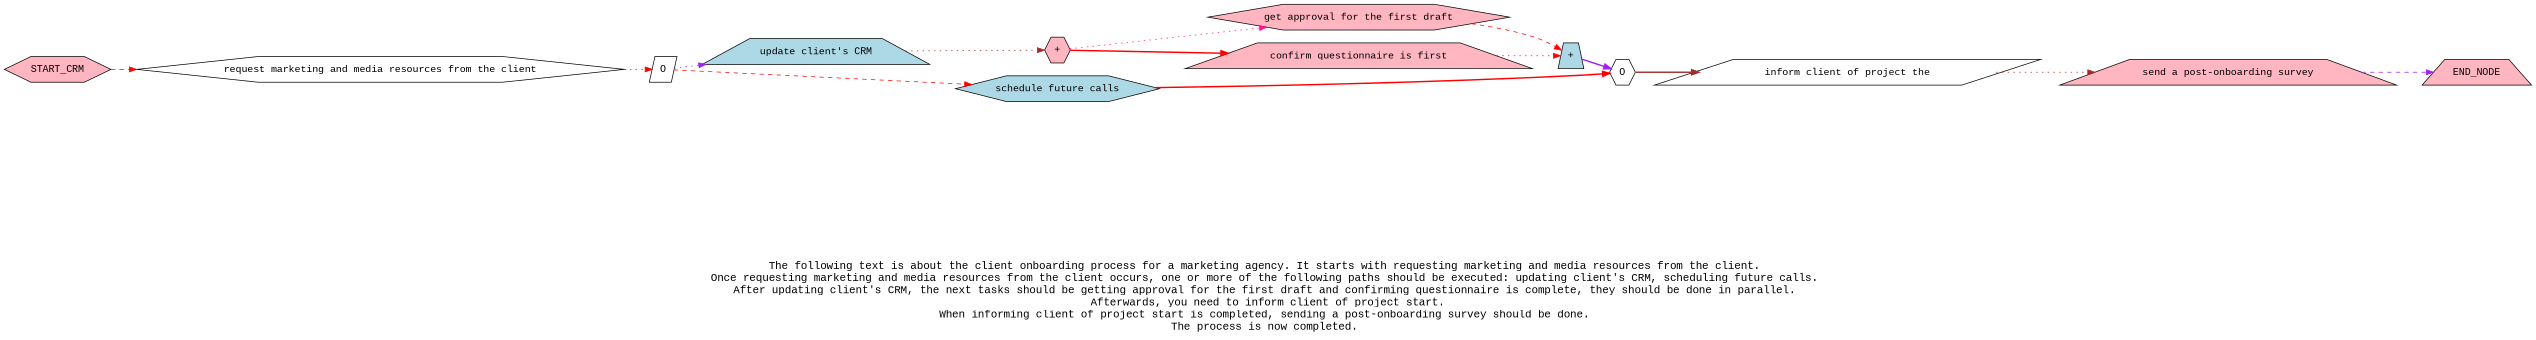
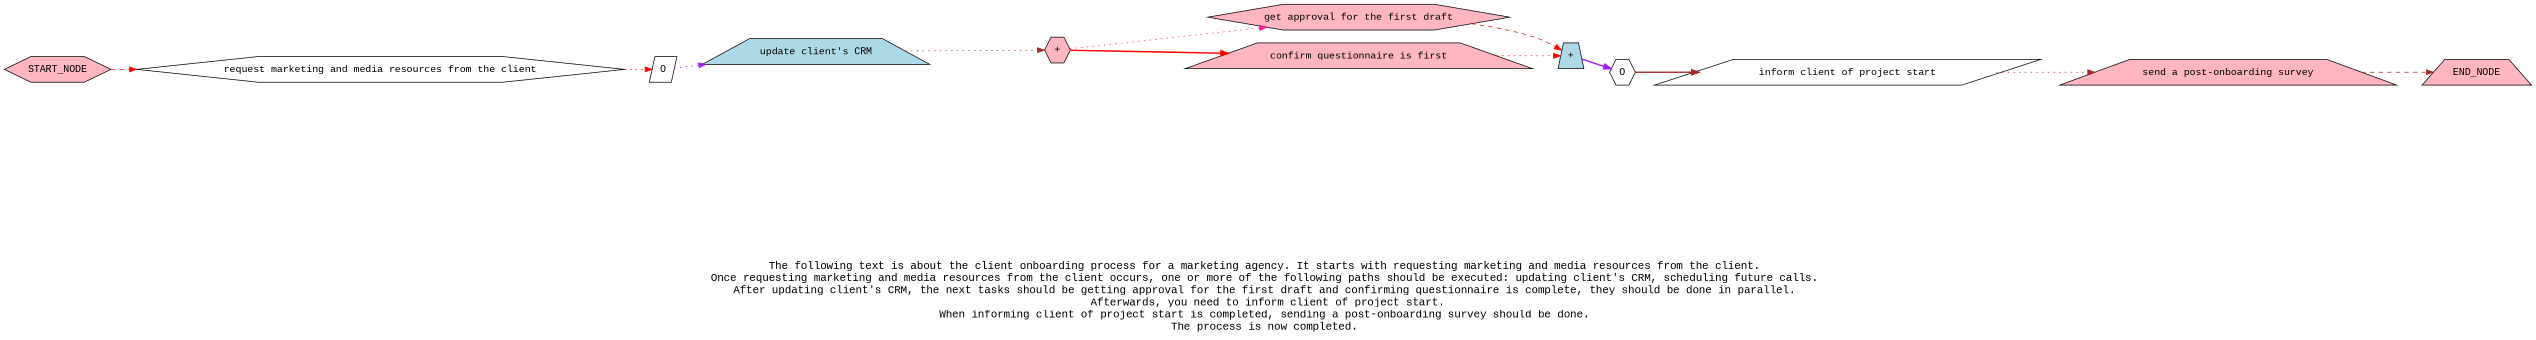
(58, 69) -> (58, 69)
(1848, 72) -> (1848, 72)
(2394, 72) -> (2394, 72)
(1057, 89) -> none
